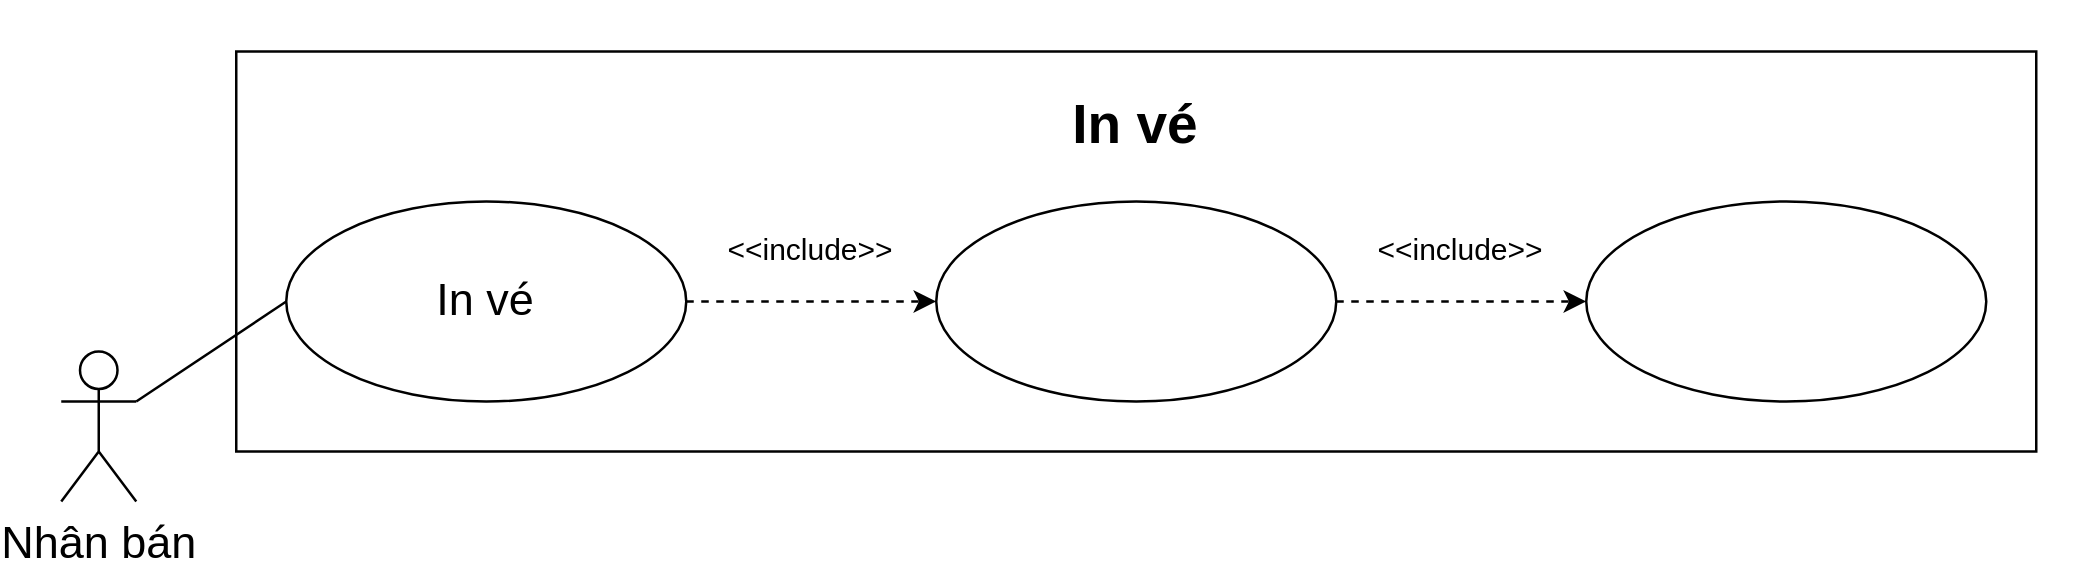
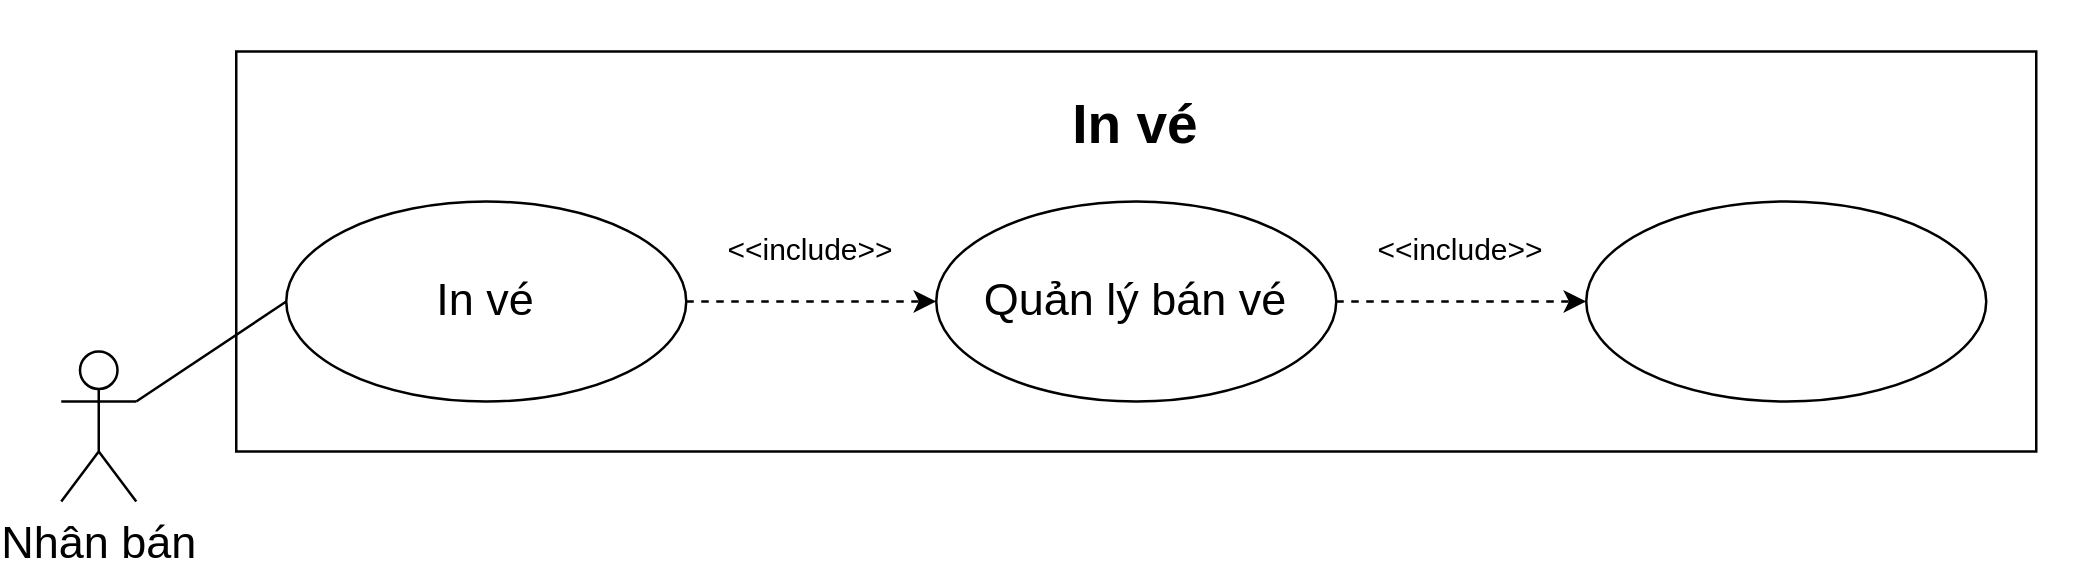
none -> (1136, 301)
